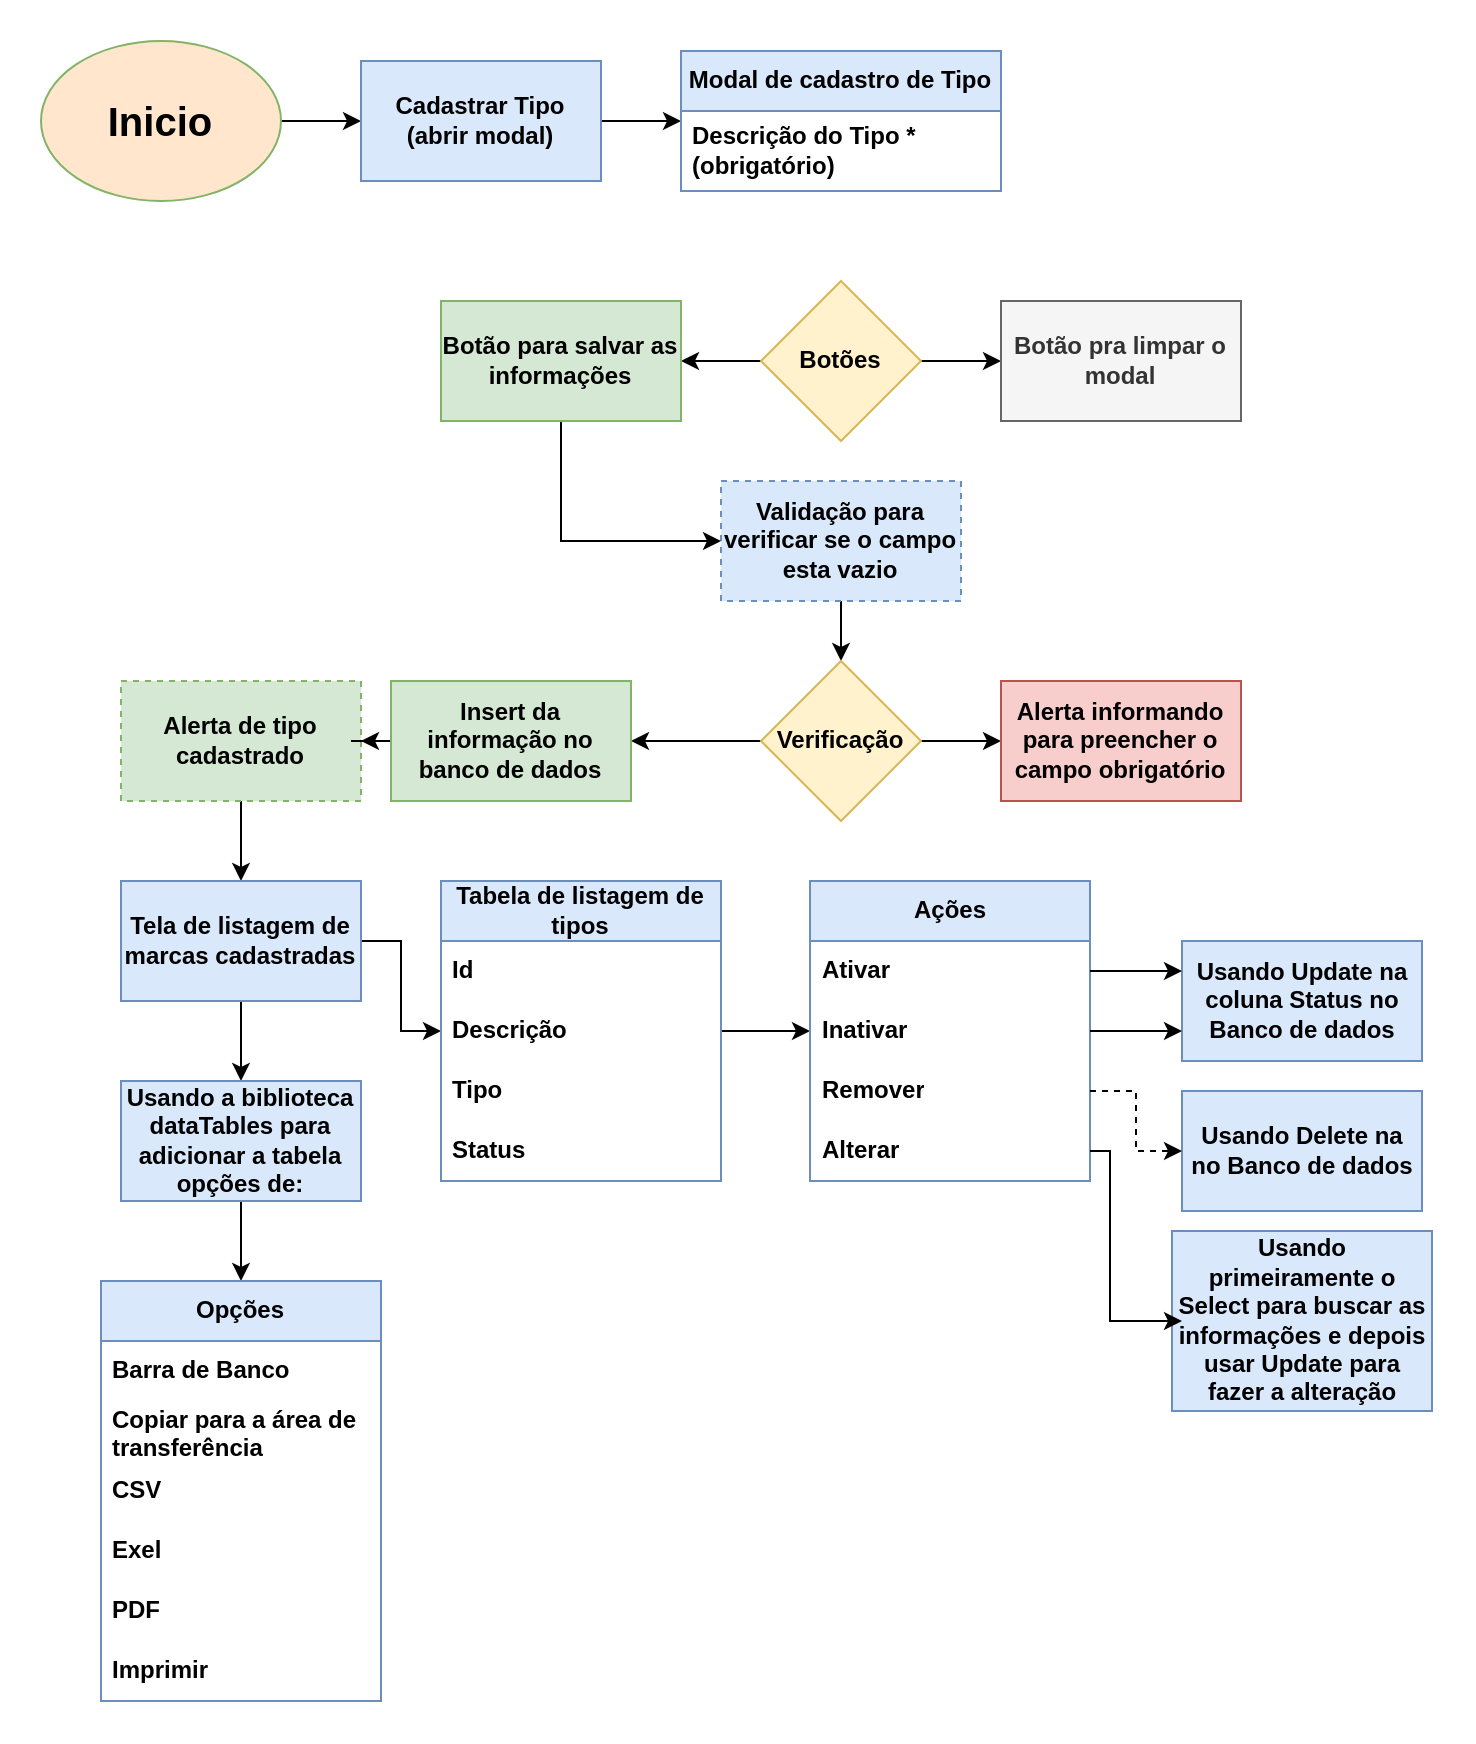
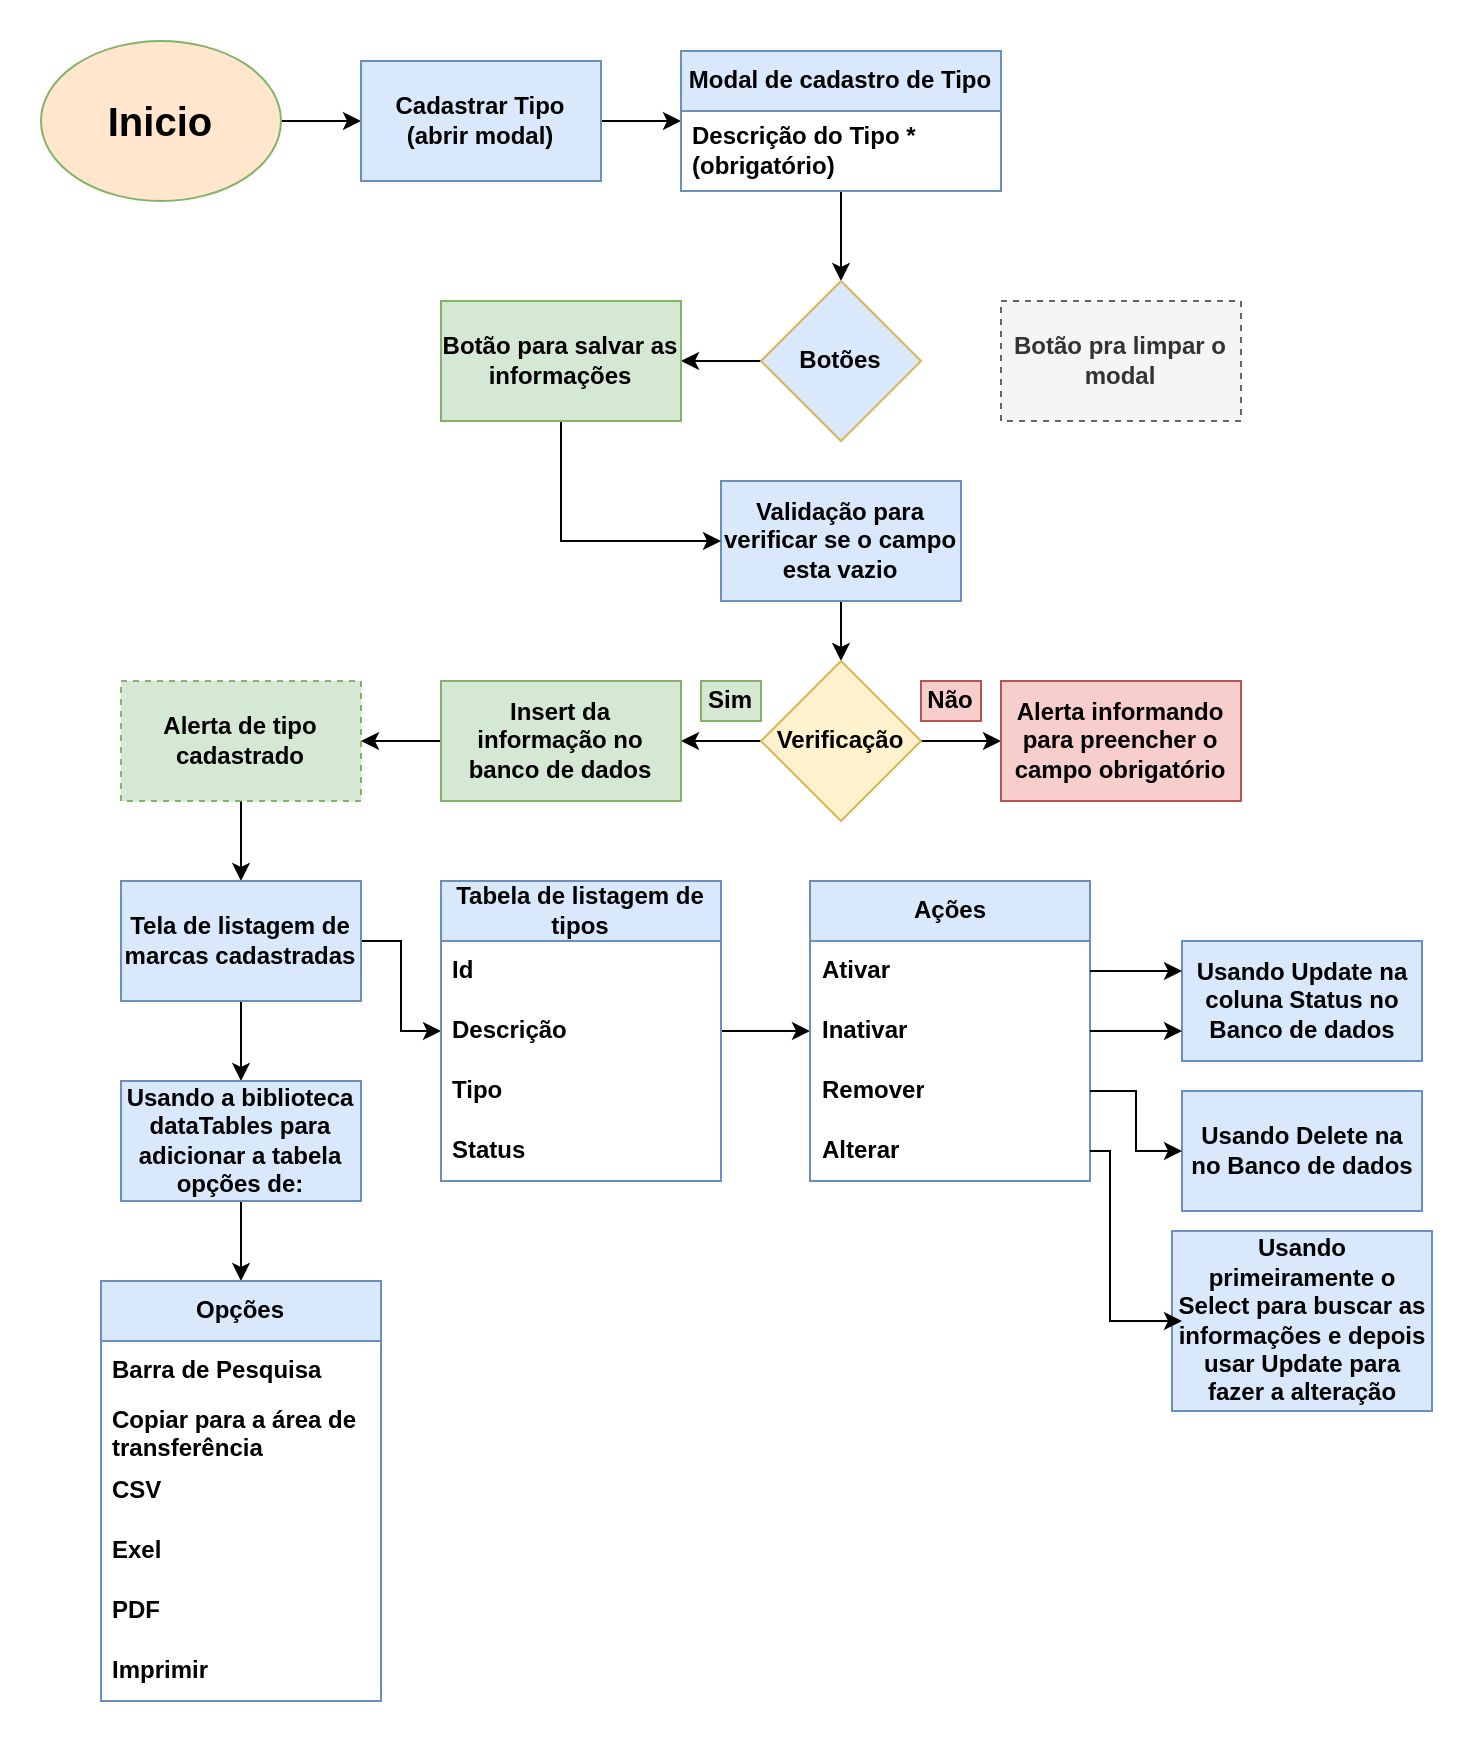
none -> (841, 231)
(841, 361) -> (841, 361)
(954, 361) -> none
(1121, 361) -> (1121, 361)
(841, 541) -> (841, 541)
none -> (731, 701)
none -> (951, 701)
(511, 741) -> (561, 741)
(1136, 1113) -> (1136, 1113)
(201, 1371) -> (218, 1371)
